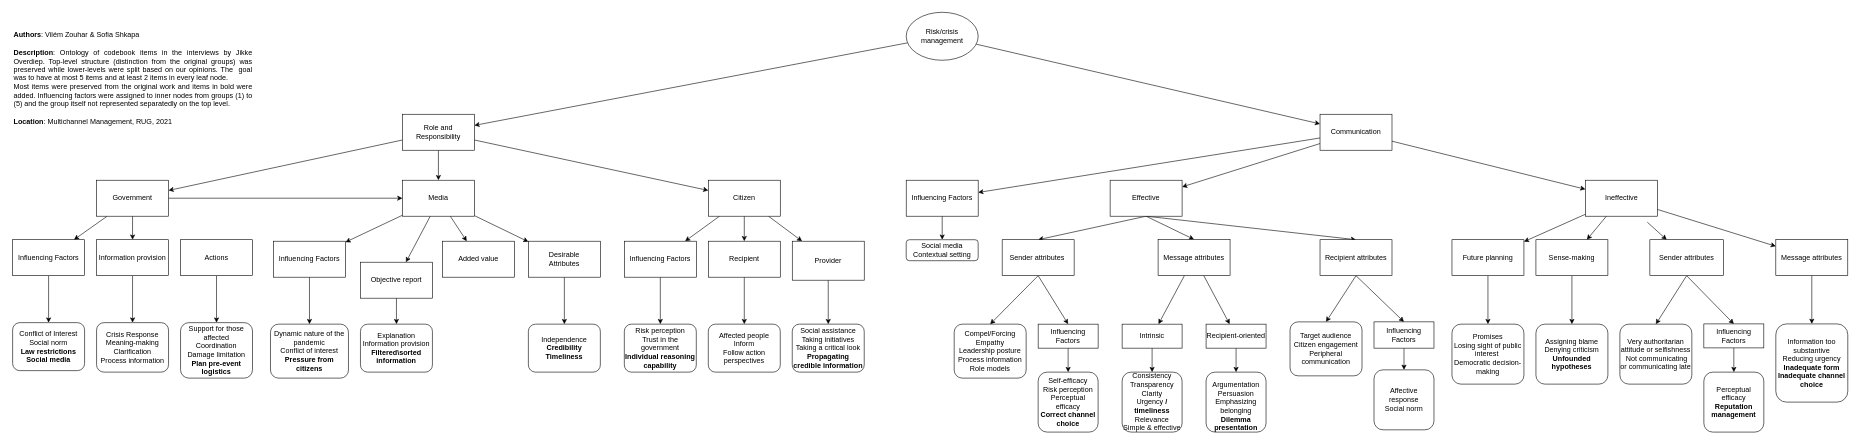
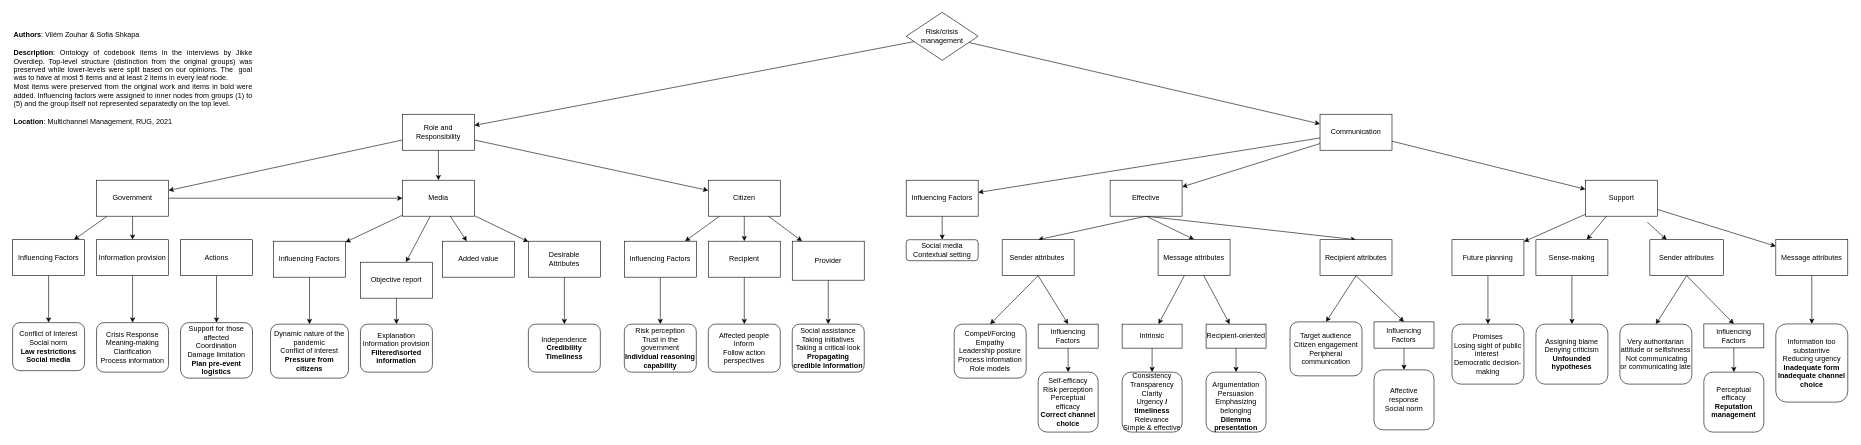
(942, 36) -> (942, 36)
(1622, 198) -> (1622, 198)
